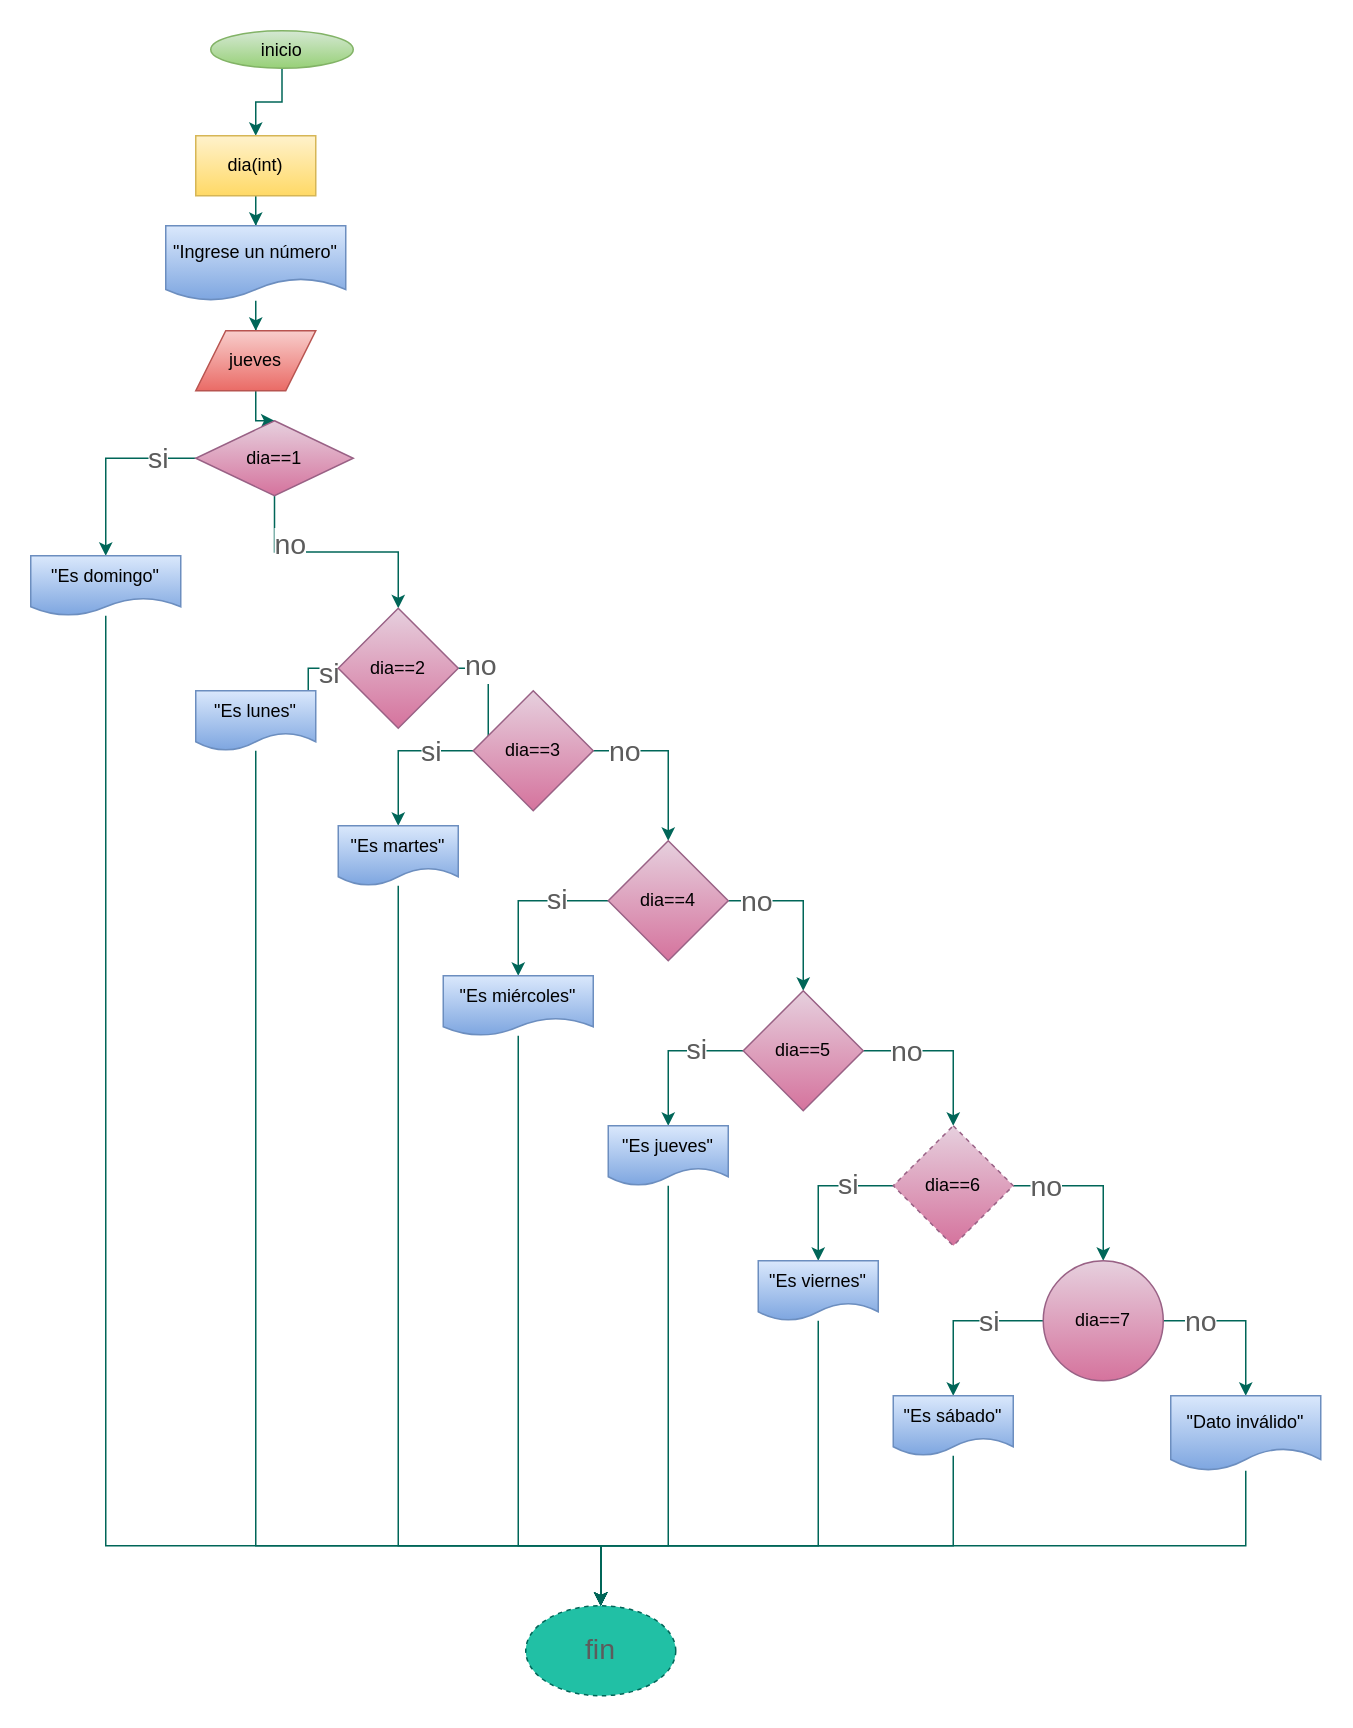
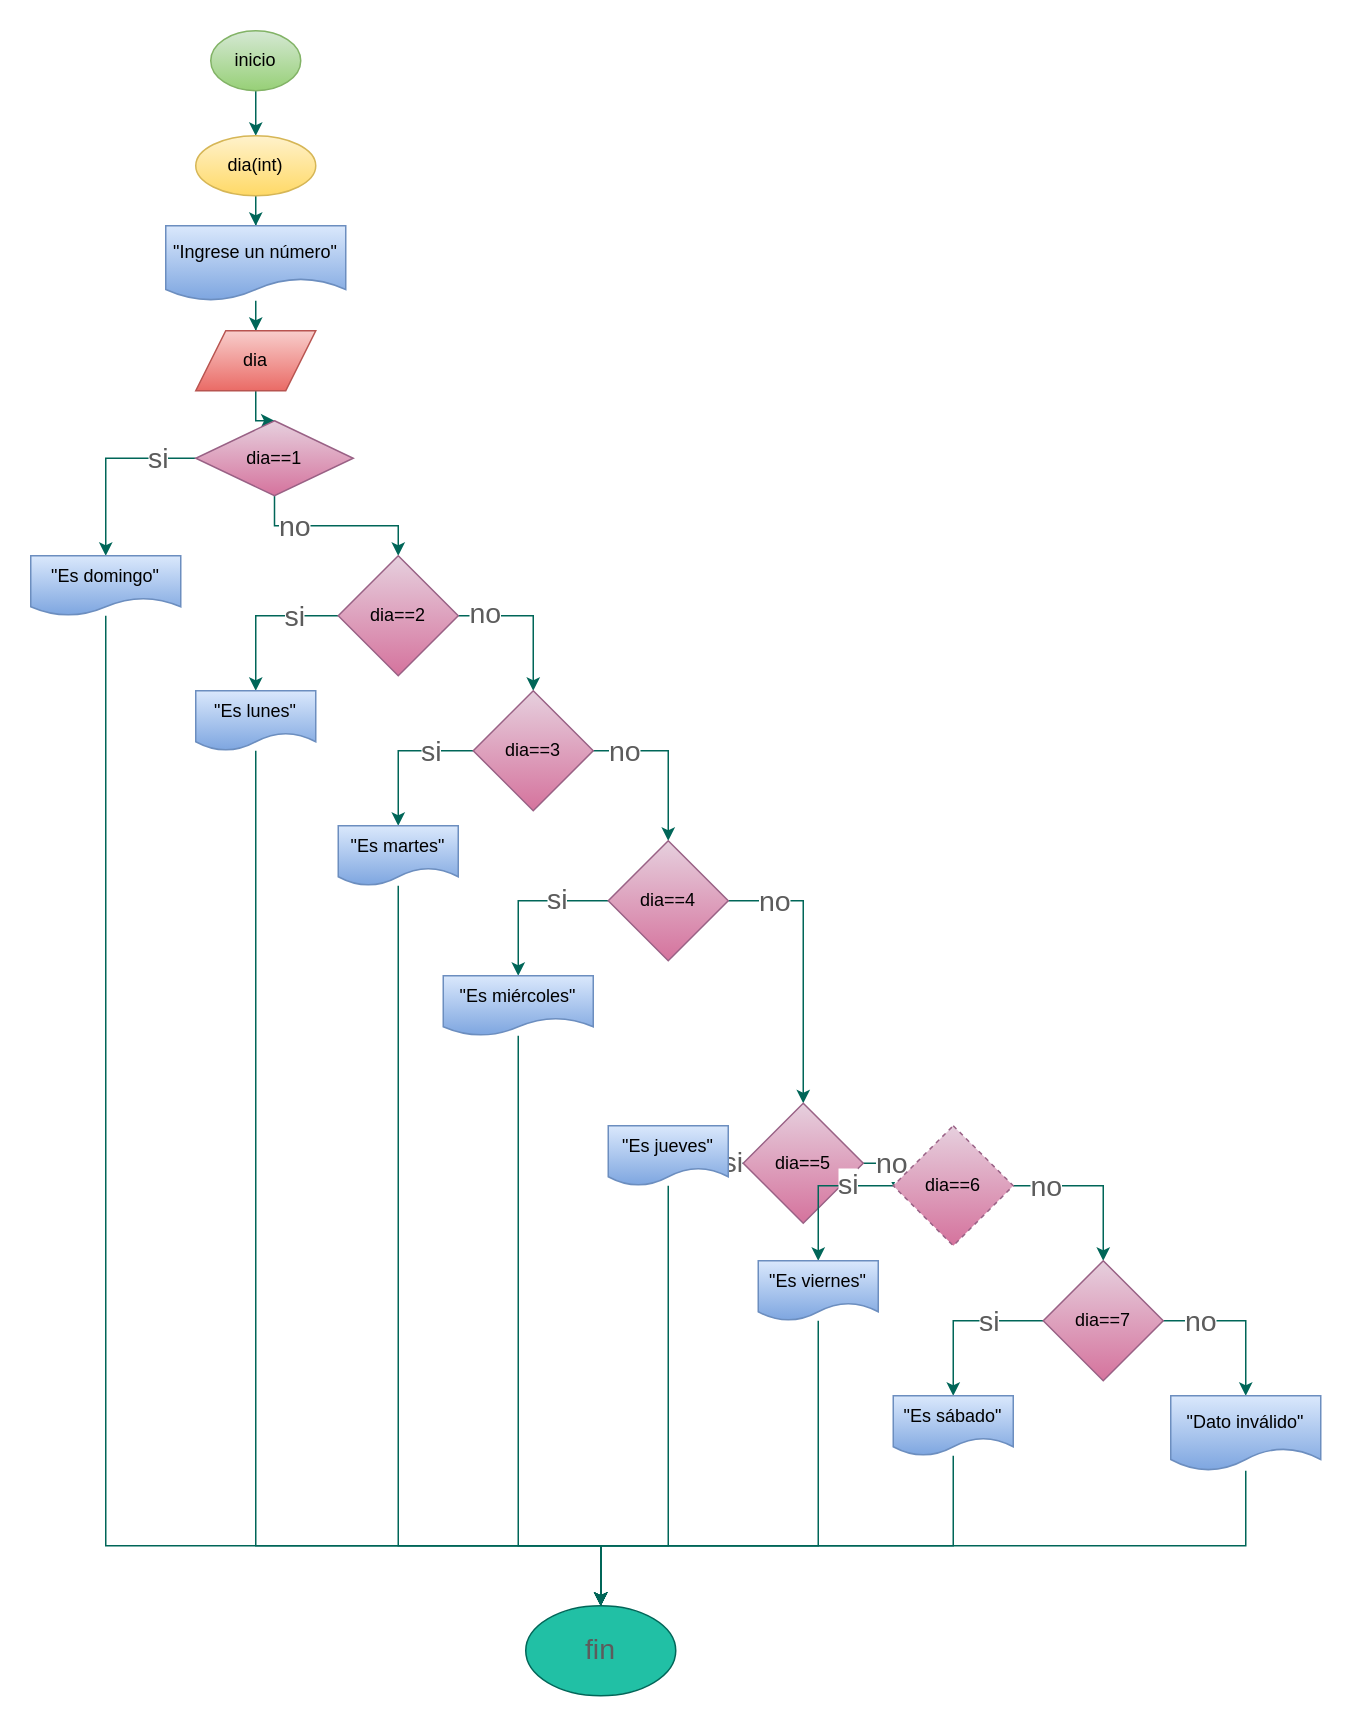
(282, 50) -> (256, 61)
(256, 166) -> (256, 166)
(256, 361) -> (256, 361)
(398, 668) -> (398, 616)
(803, 1051) -> (803, 1163)
(1103, 1321) -> (1103, 1321)
(601, 1651) -> (601, 1651)
